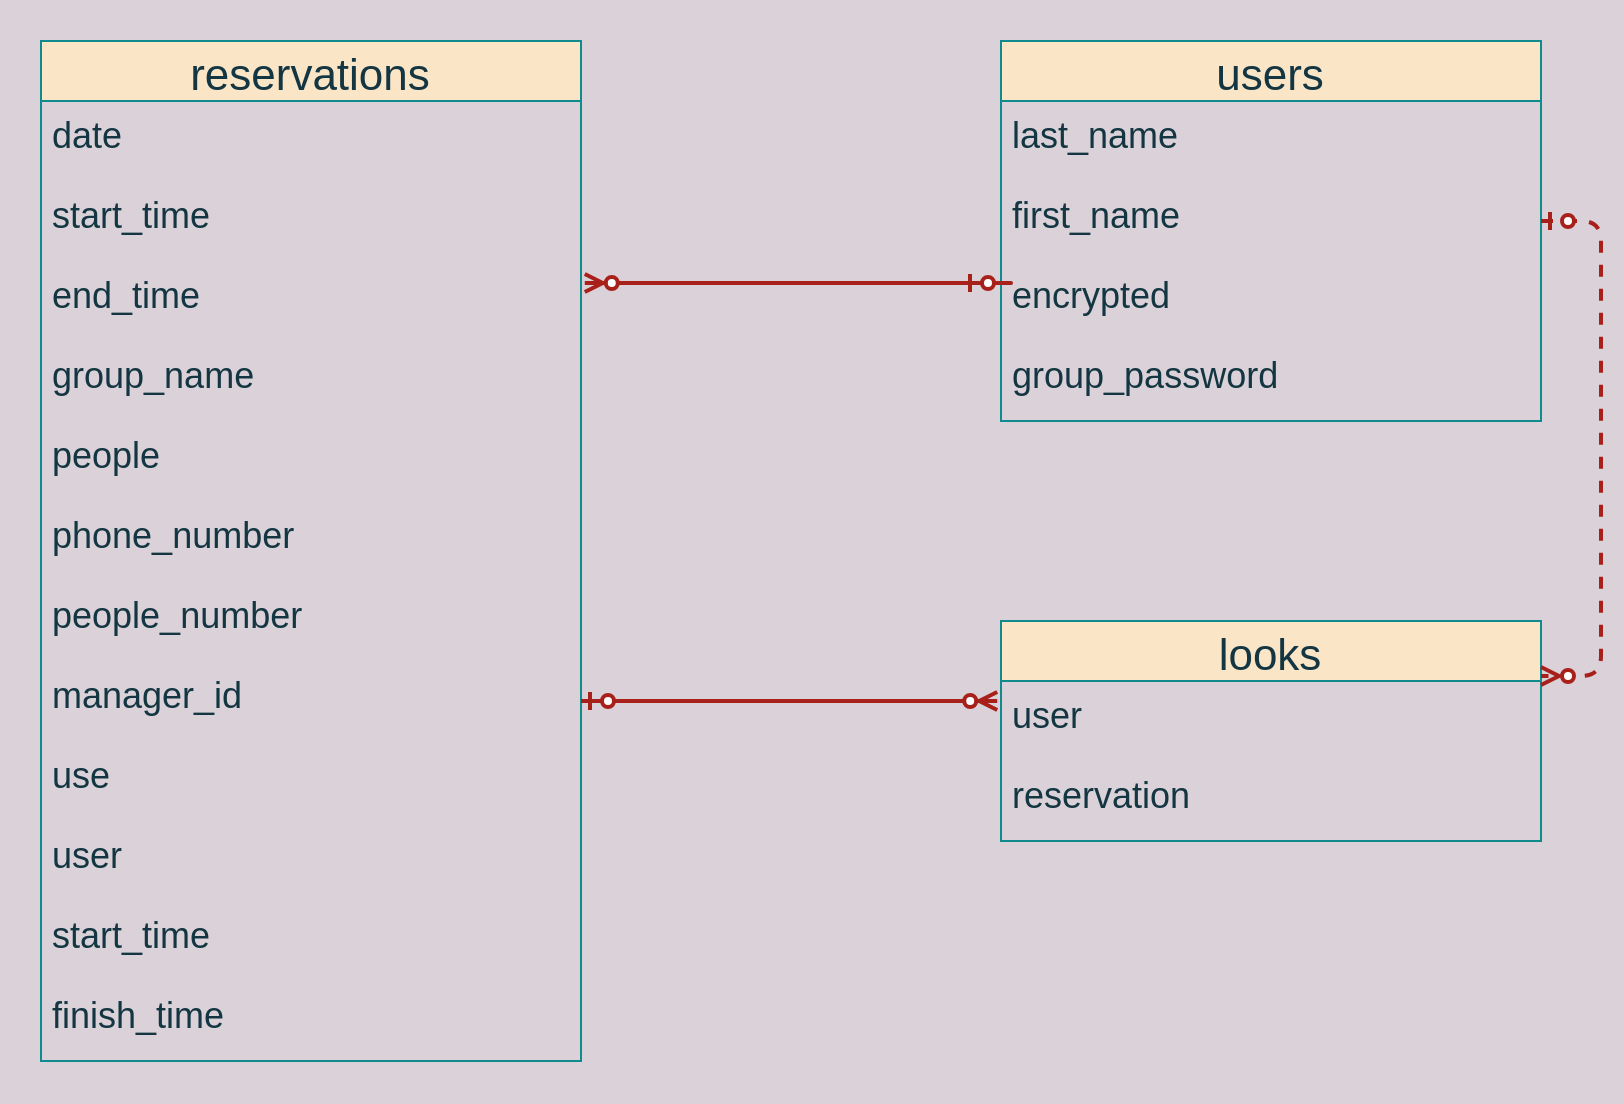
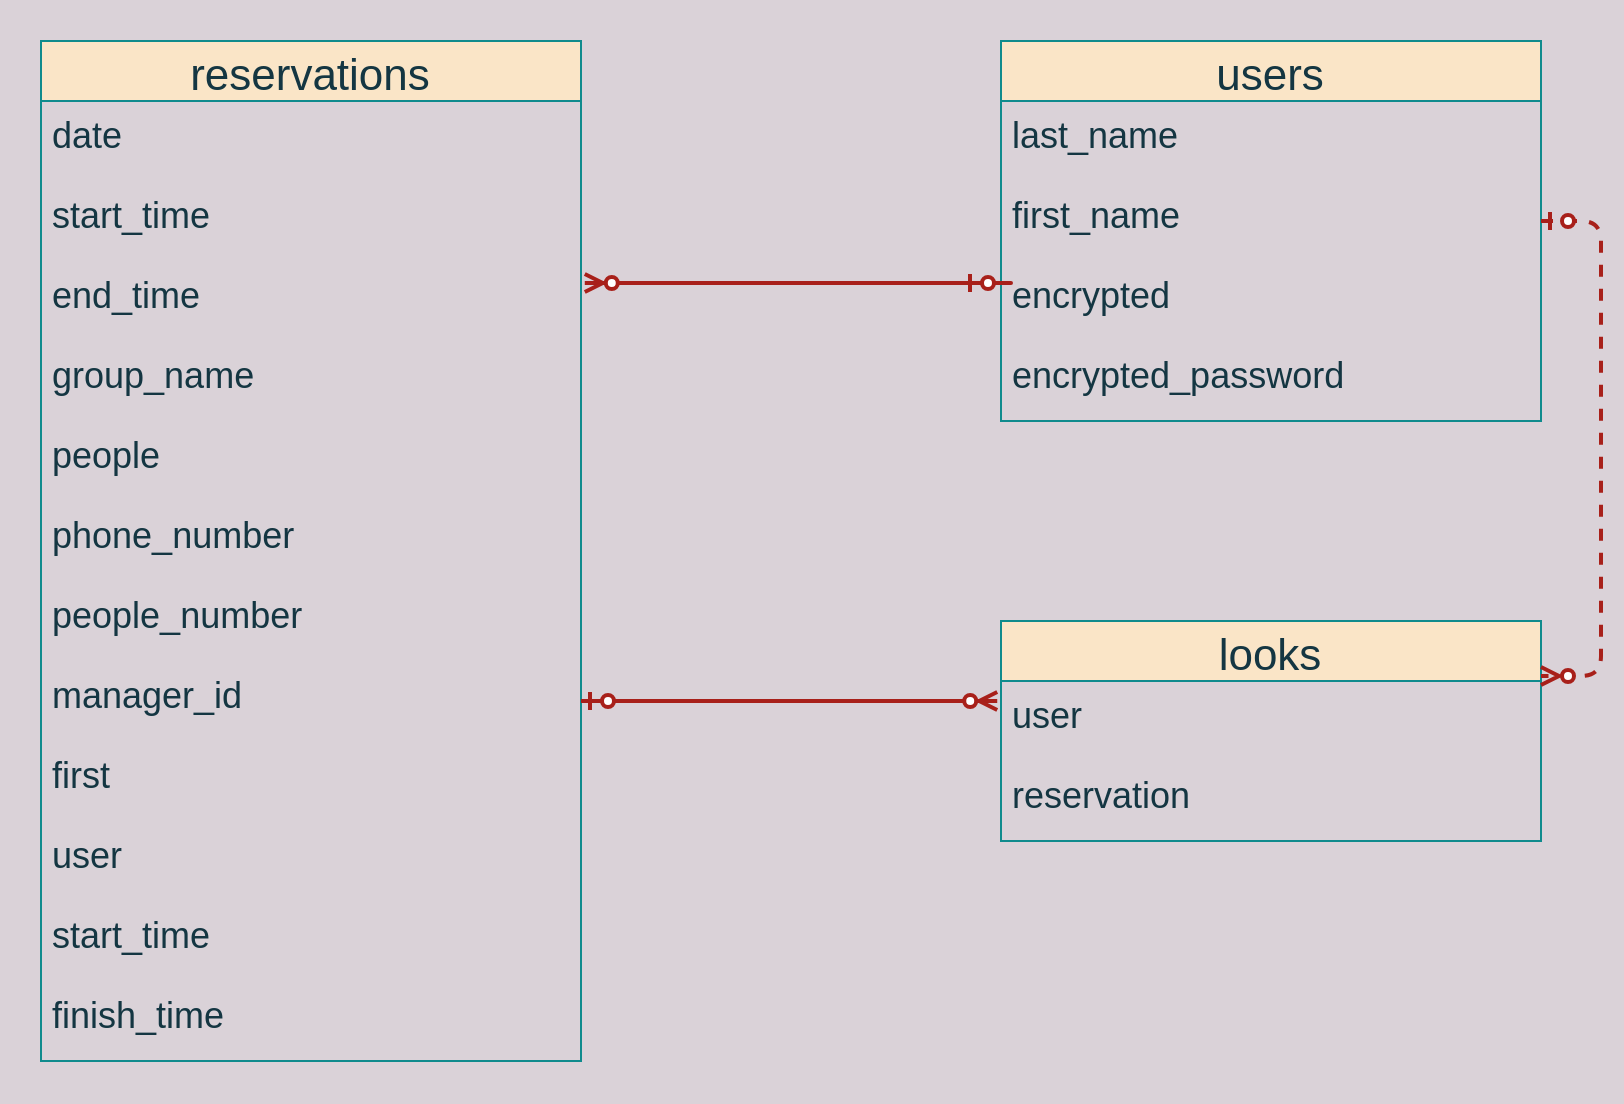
(1153, 376) -> (1193, 376)
(82, 776) -> (98, 776)
